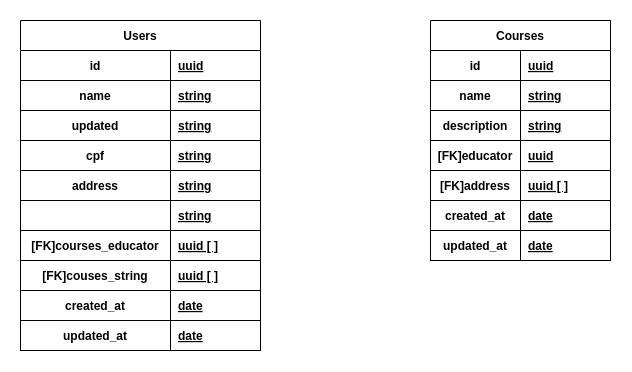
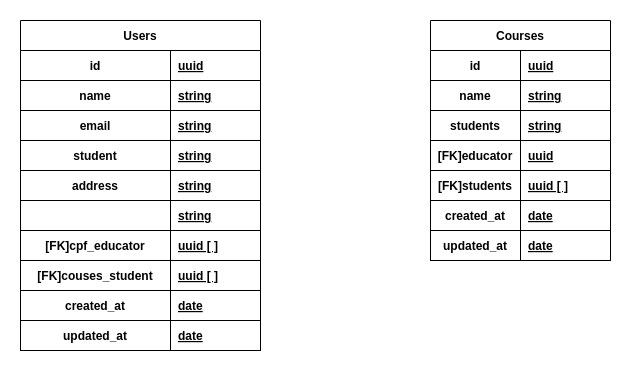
(95, 126) -> (95, 126)
(475, 126) -> (475, 126)
(95, 156) -> (95, 156)
(475, 186) -> (475, 186)
(95, 246) -> (95, 246)
(95, 276) -> (95, 276)
